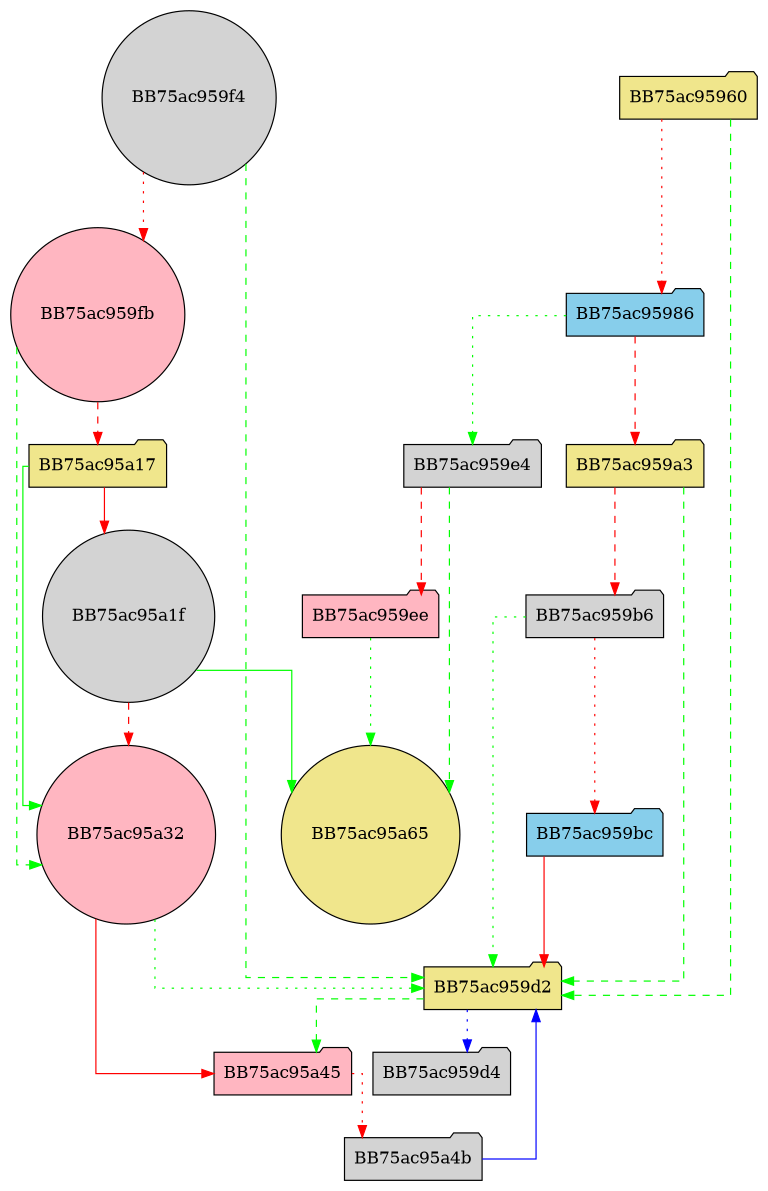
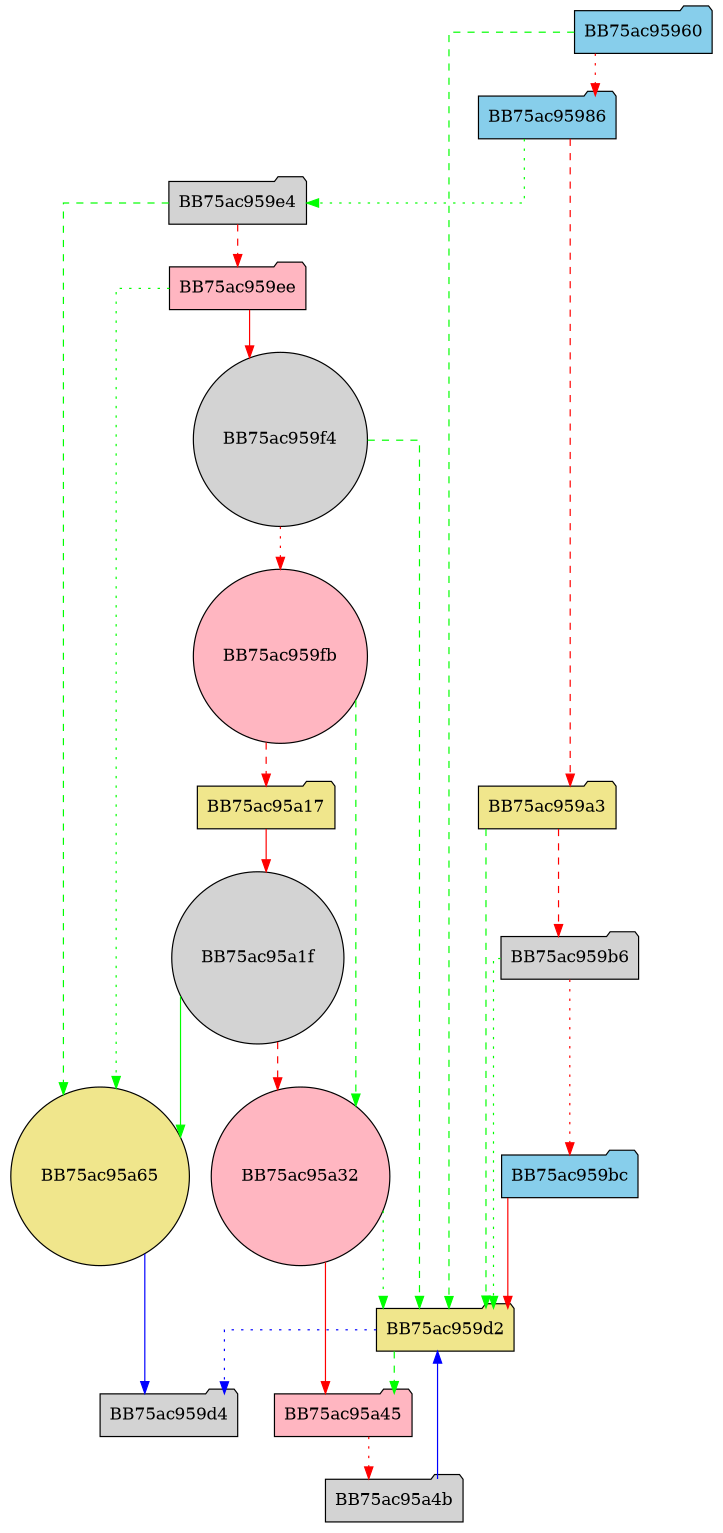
(688, 98) -> (643, 32)
none -> (250, 328)
(23, 636) -> none
none -> (145, 1318)
